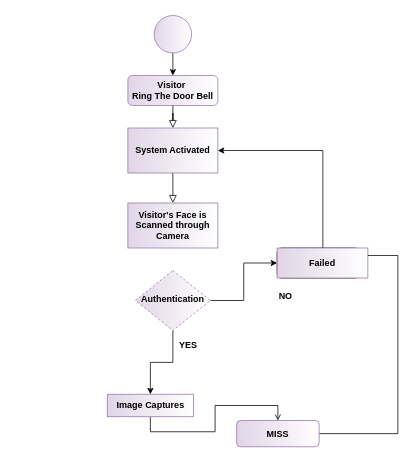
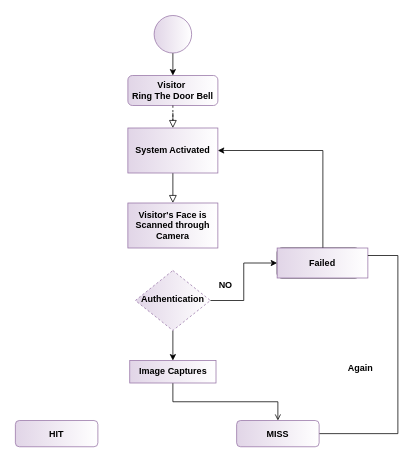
(173, 120) -> (173, 120)
(285, 297) -> (225, 285)
(188, 345) -> none
none -> (360, 368)
(150, 405) -> (173, 372)
none -> (57, 434)
